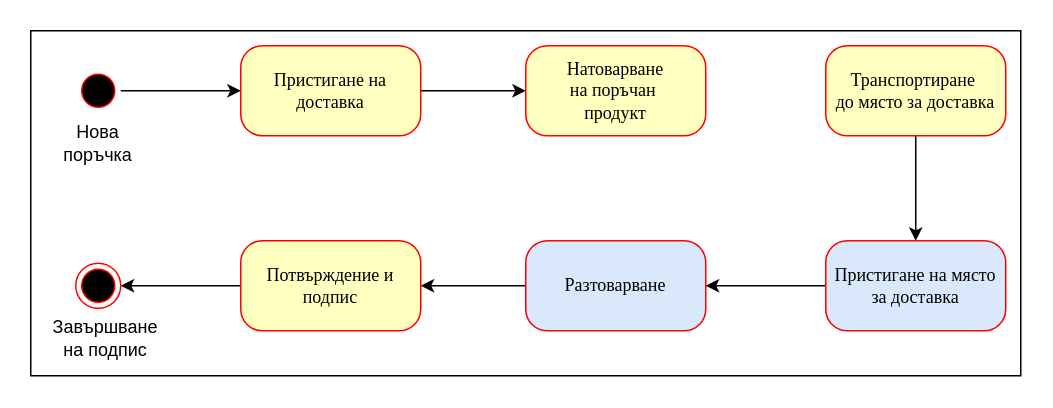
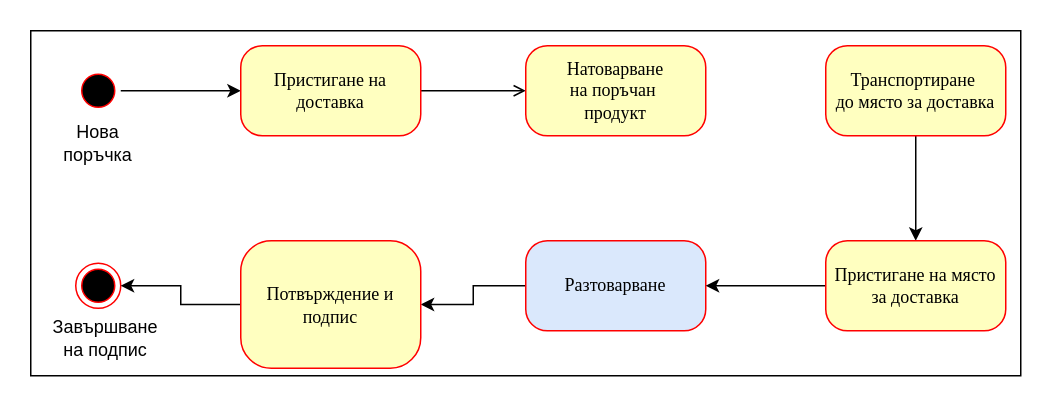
(514, 91) -> (516, 91)
(331, 286) -> (331, 305)
(916, 286) -> (916, 286)
